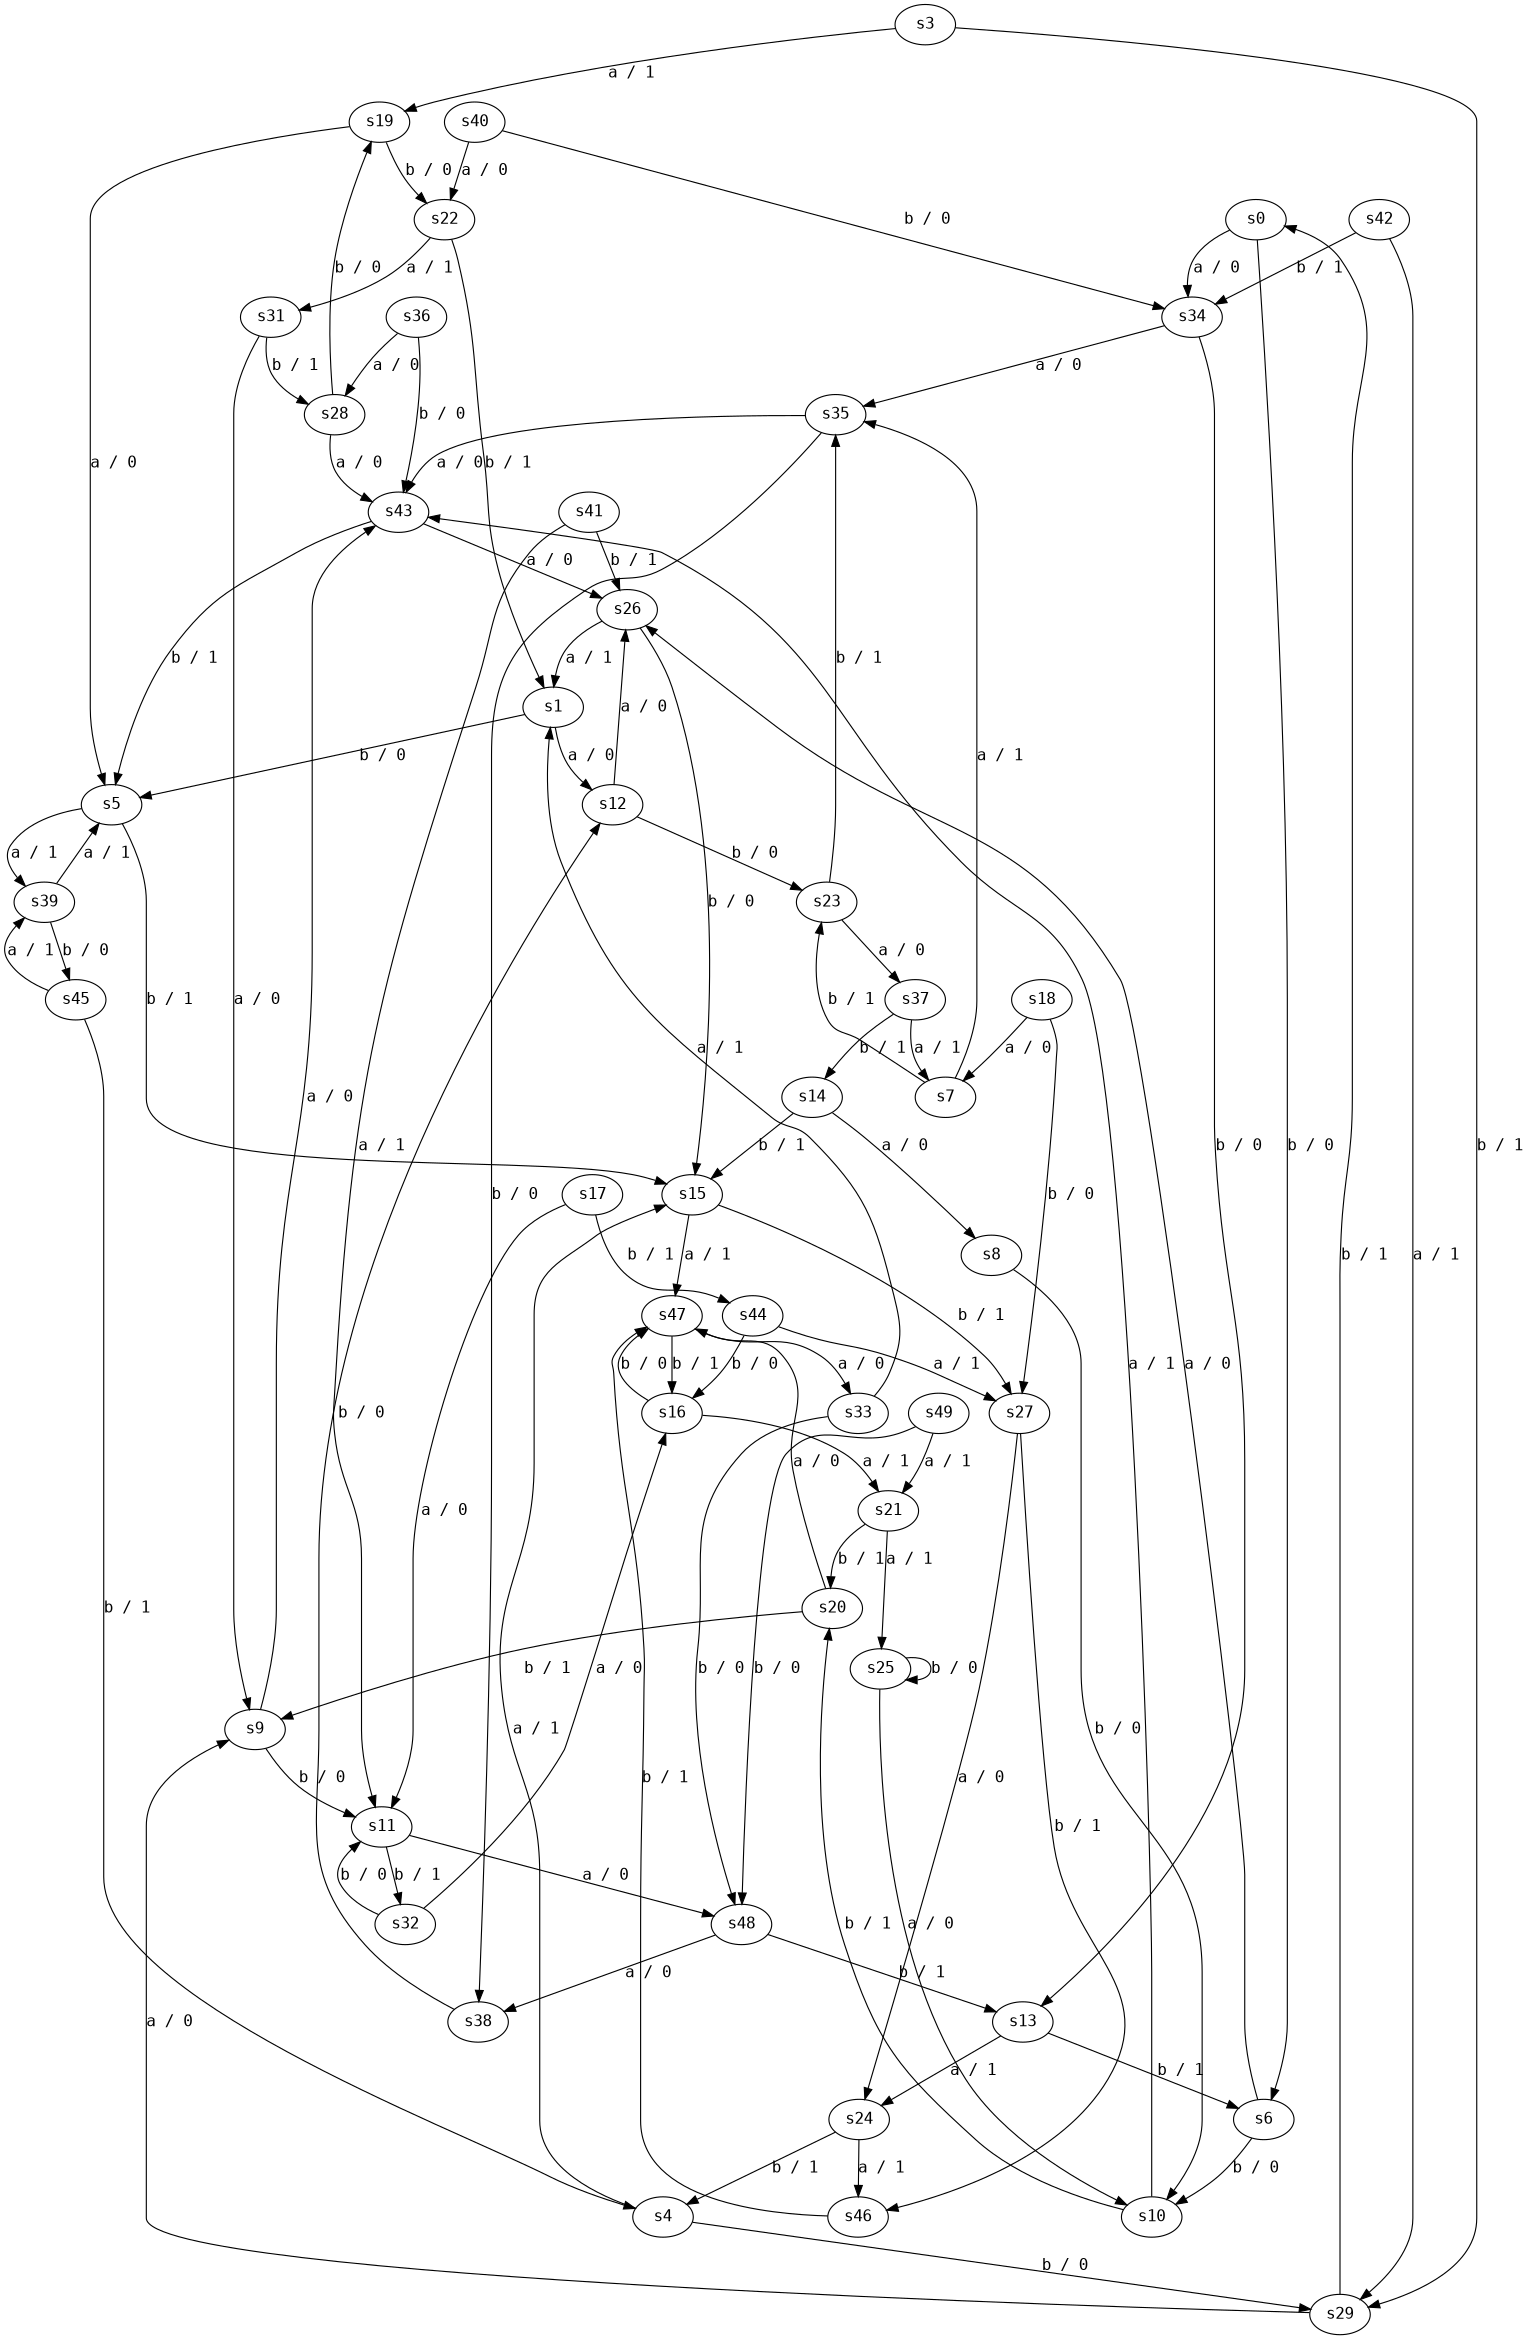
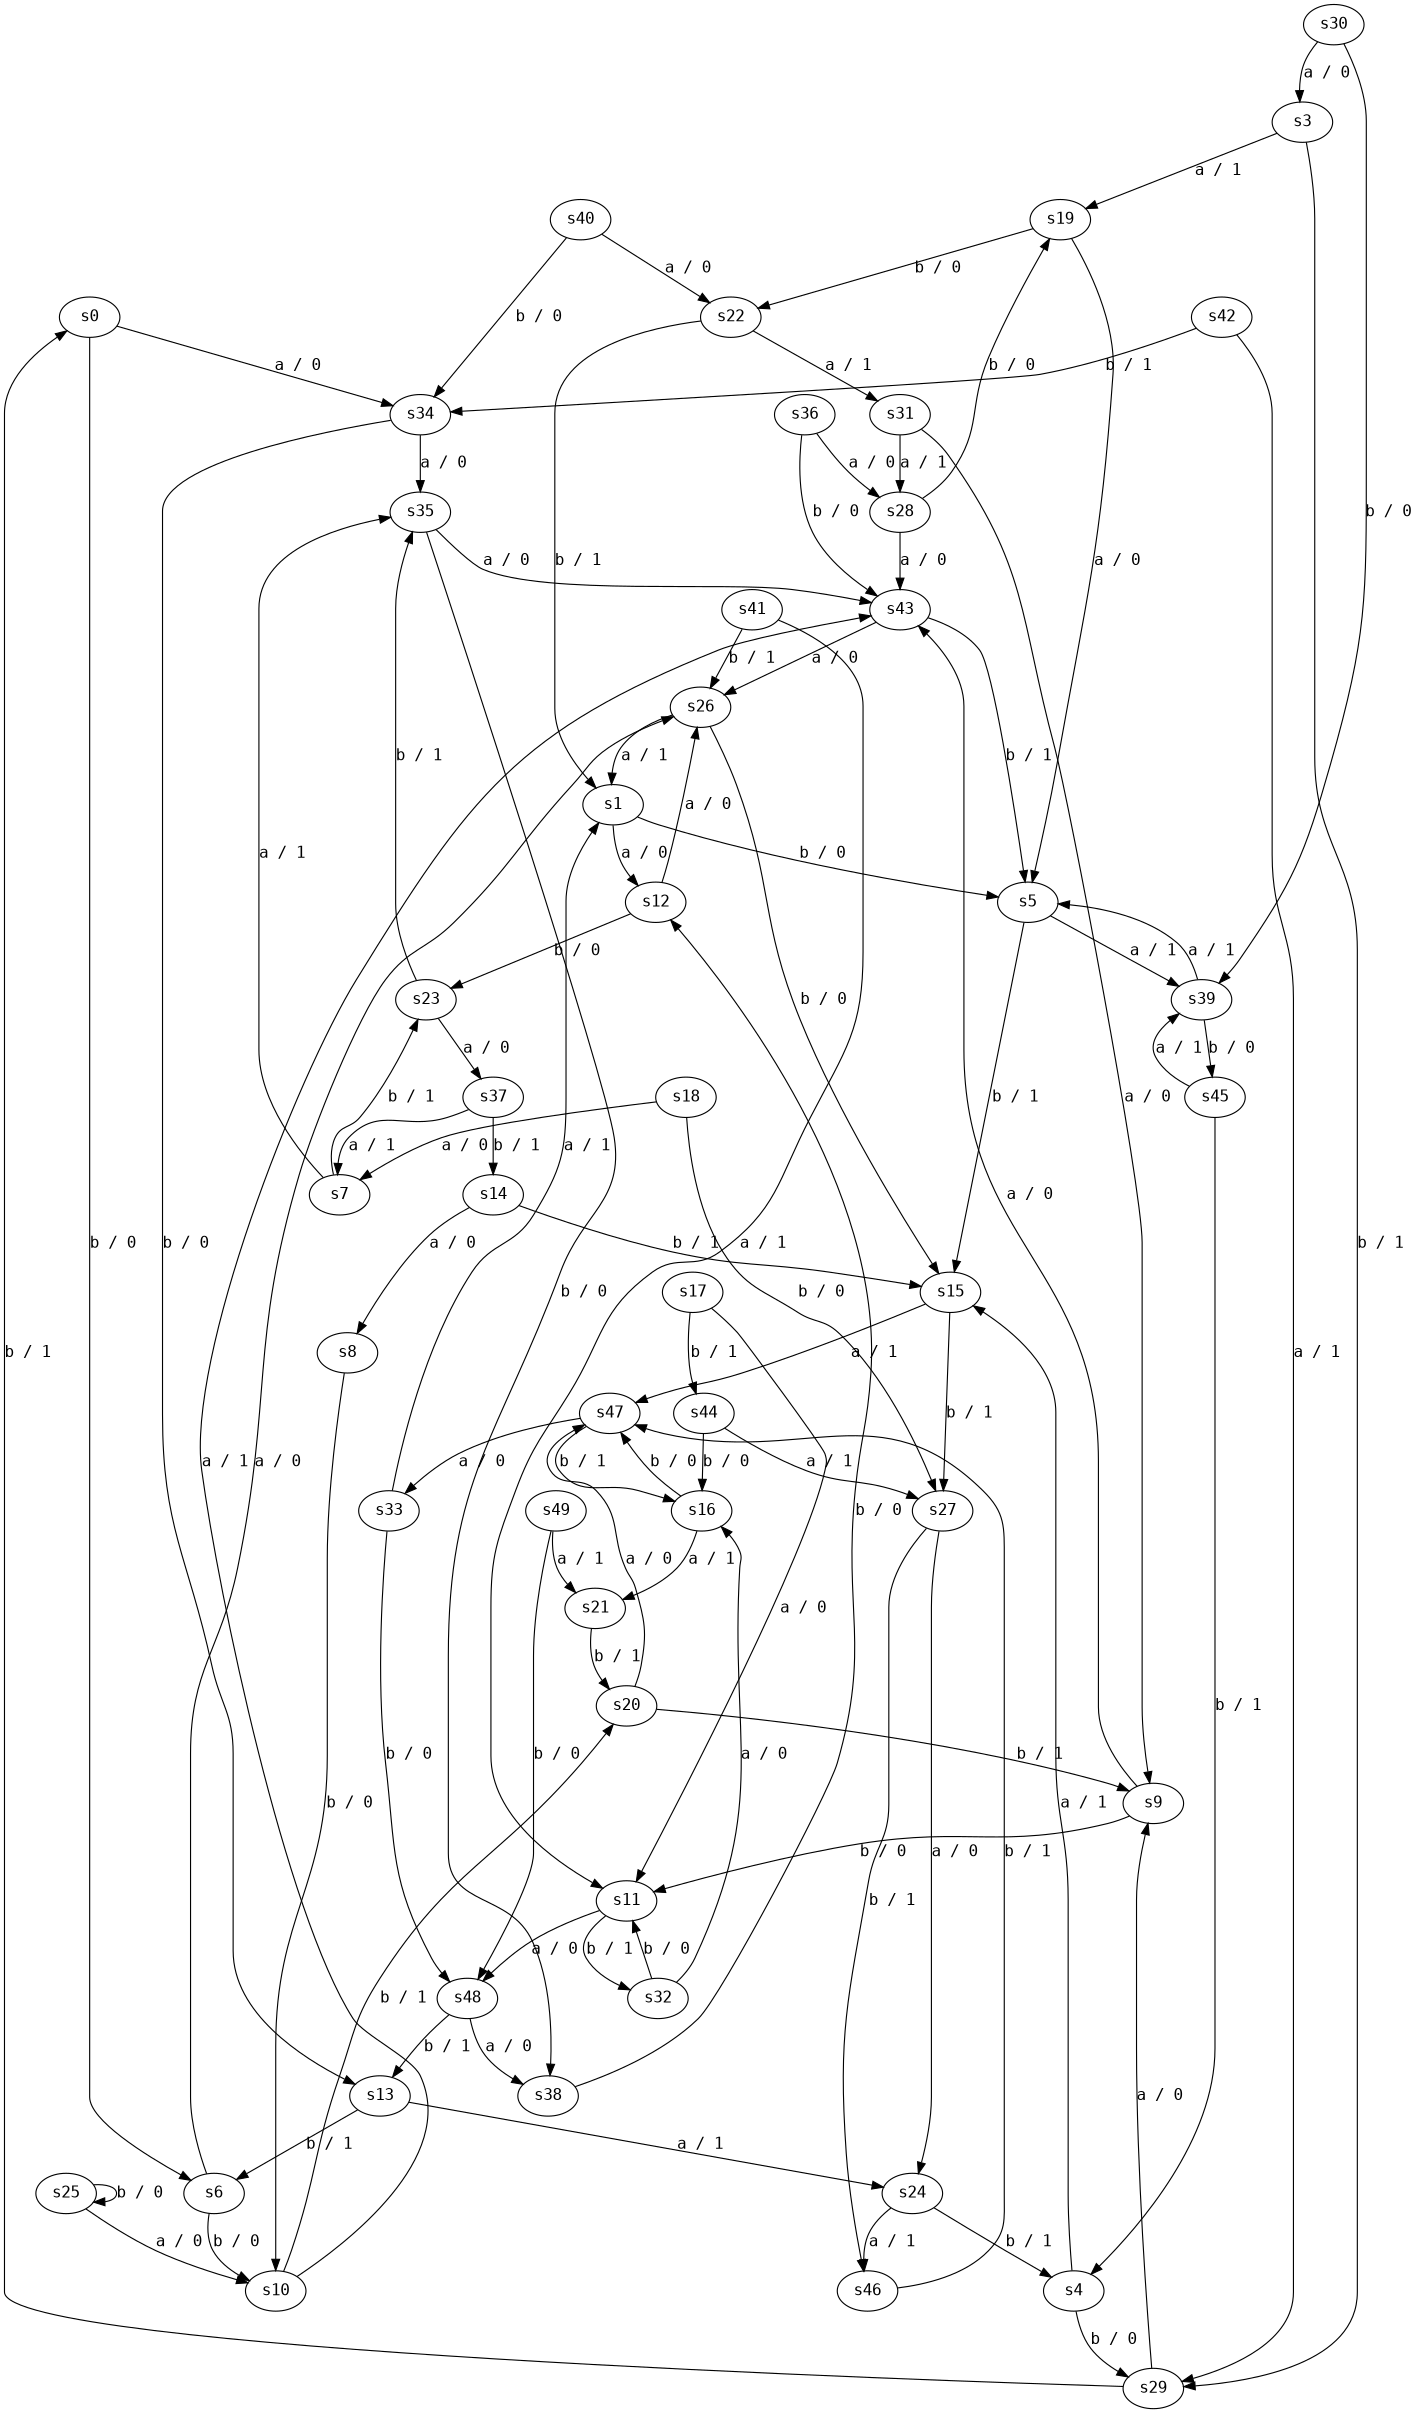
none -> (1334, 25)
(295, 366) -> (924, 463)
(885, 1584) -> none
